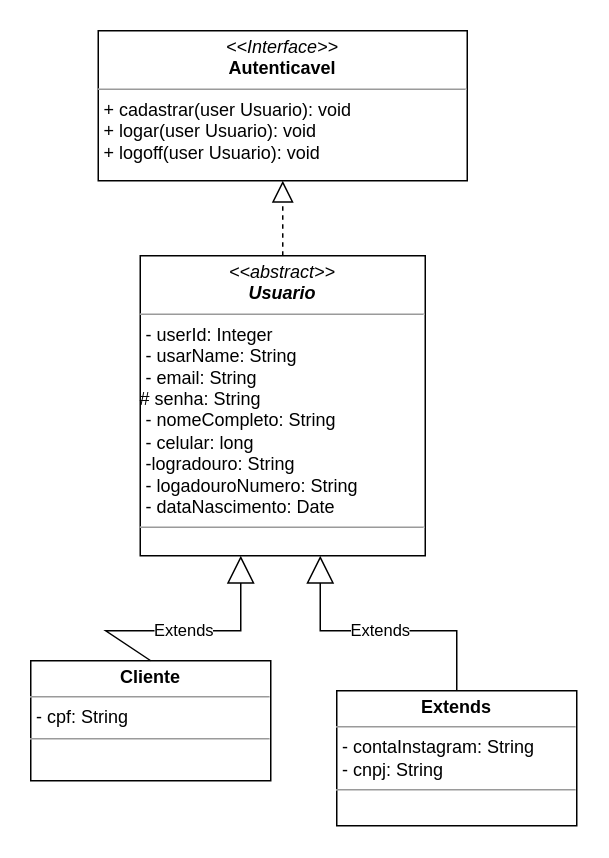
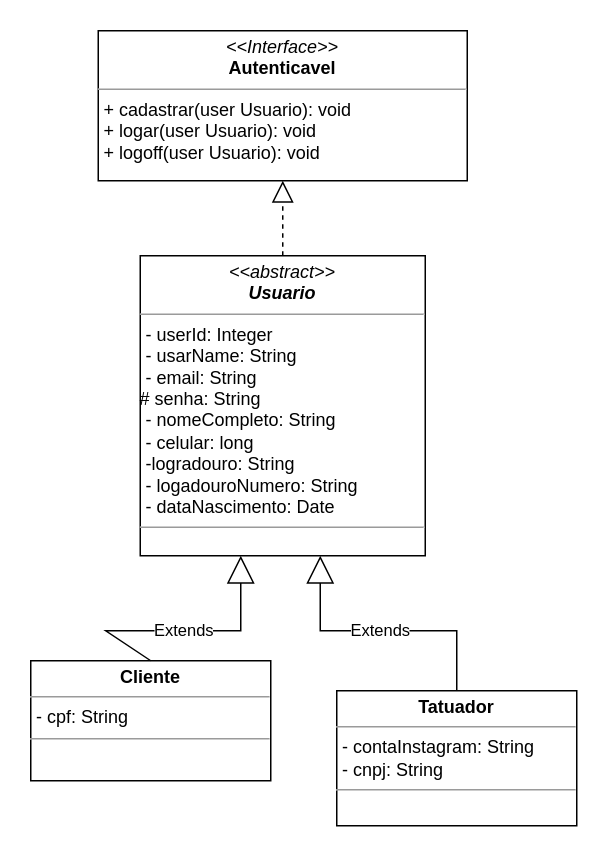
(448, 723) -> (448, 723)
